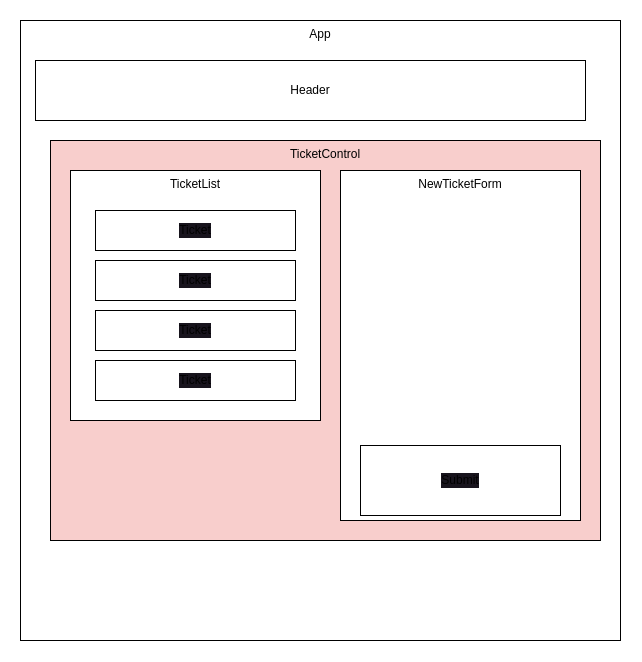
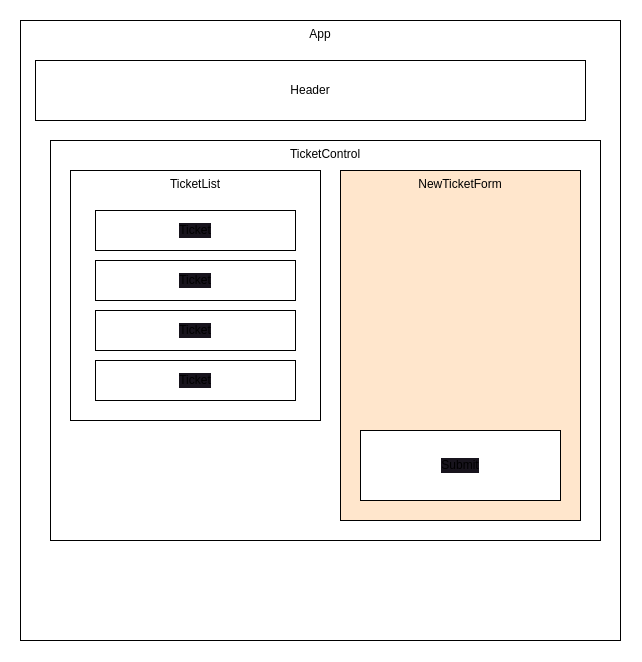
(326, 341) -> (326, 341)
(461, 346) -> (461, 346)
(461, 481) -> (461, 466)
